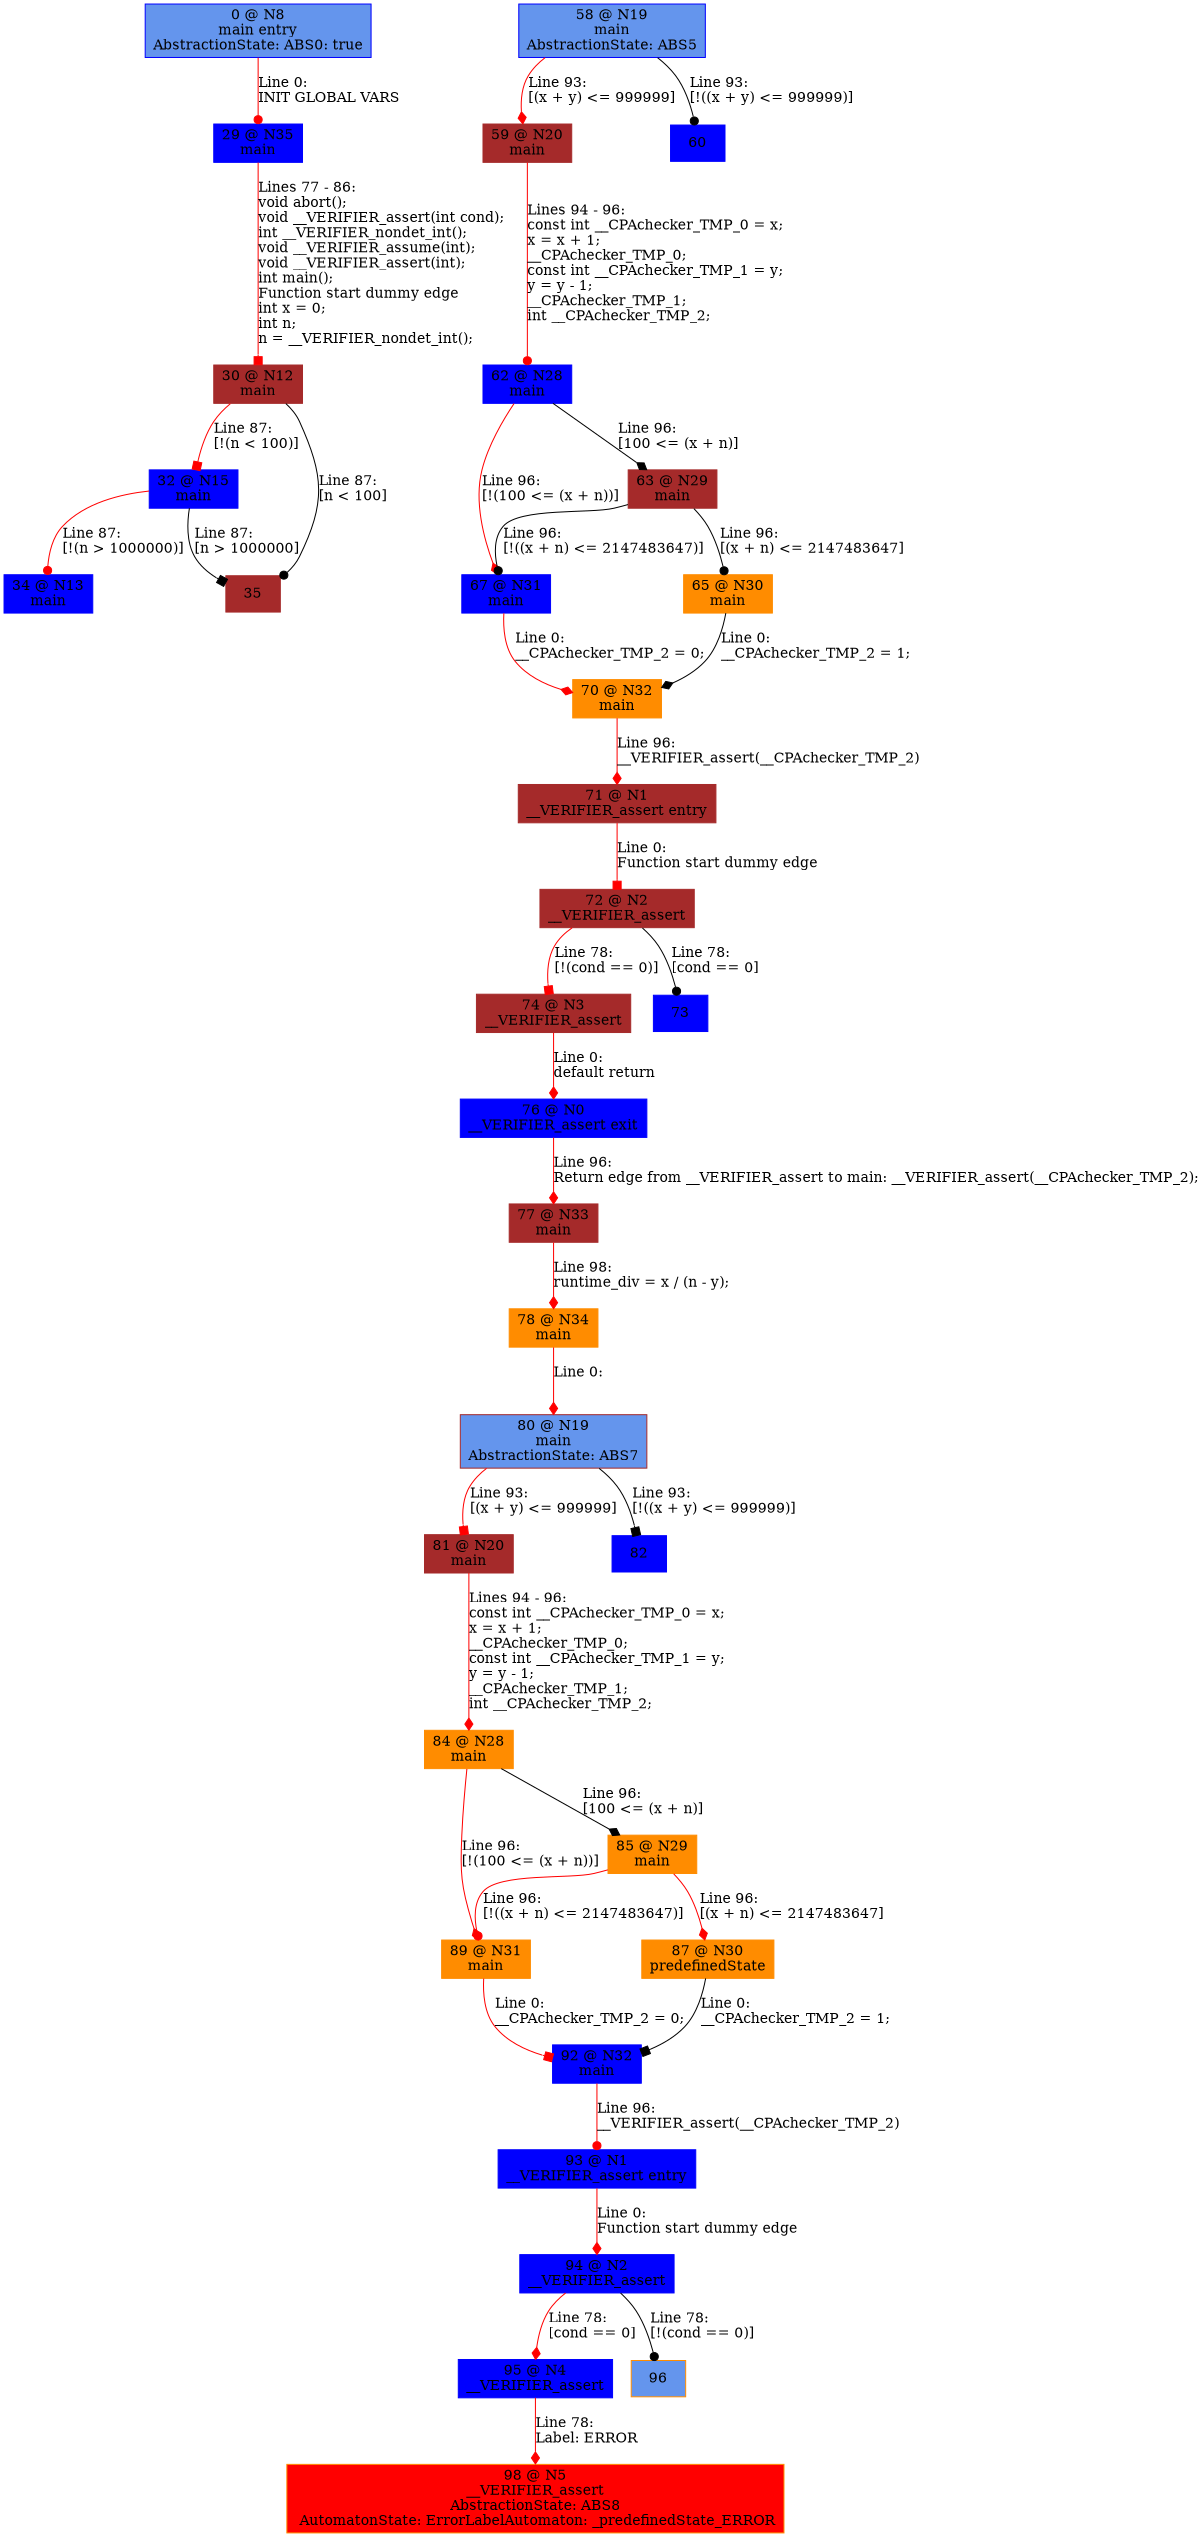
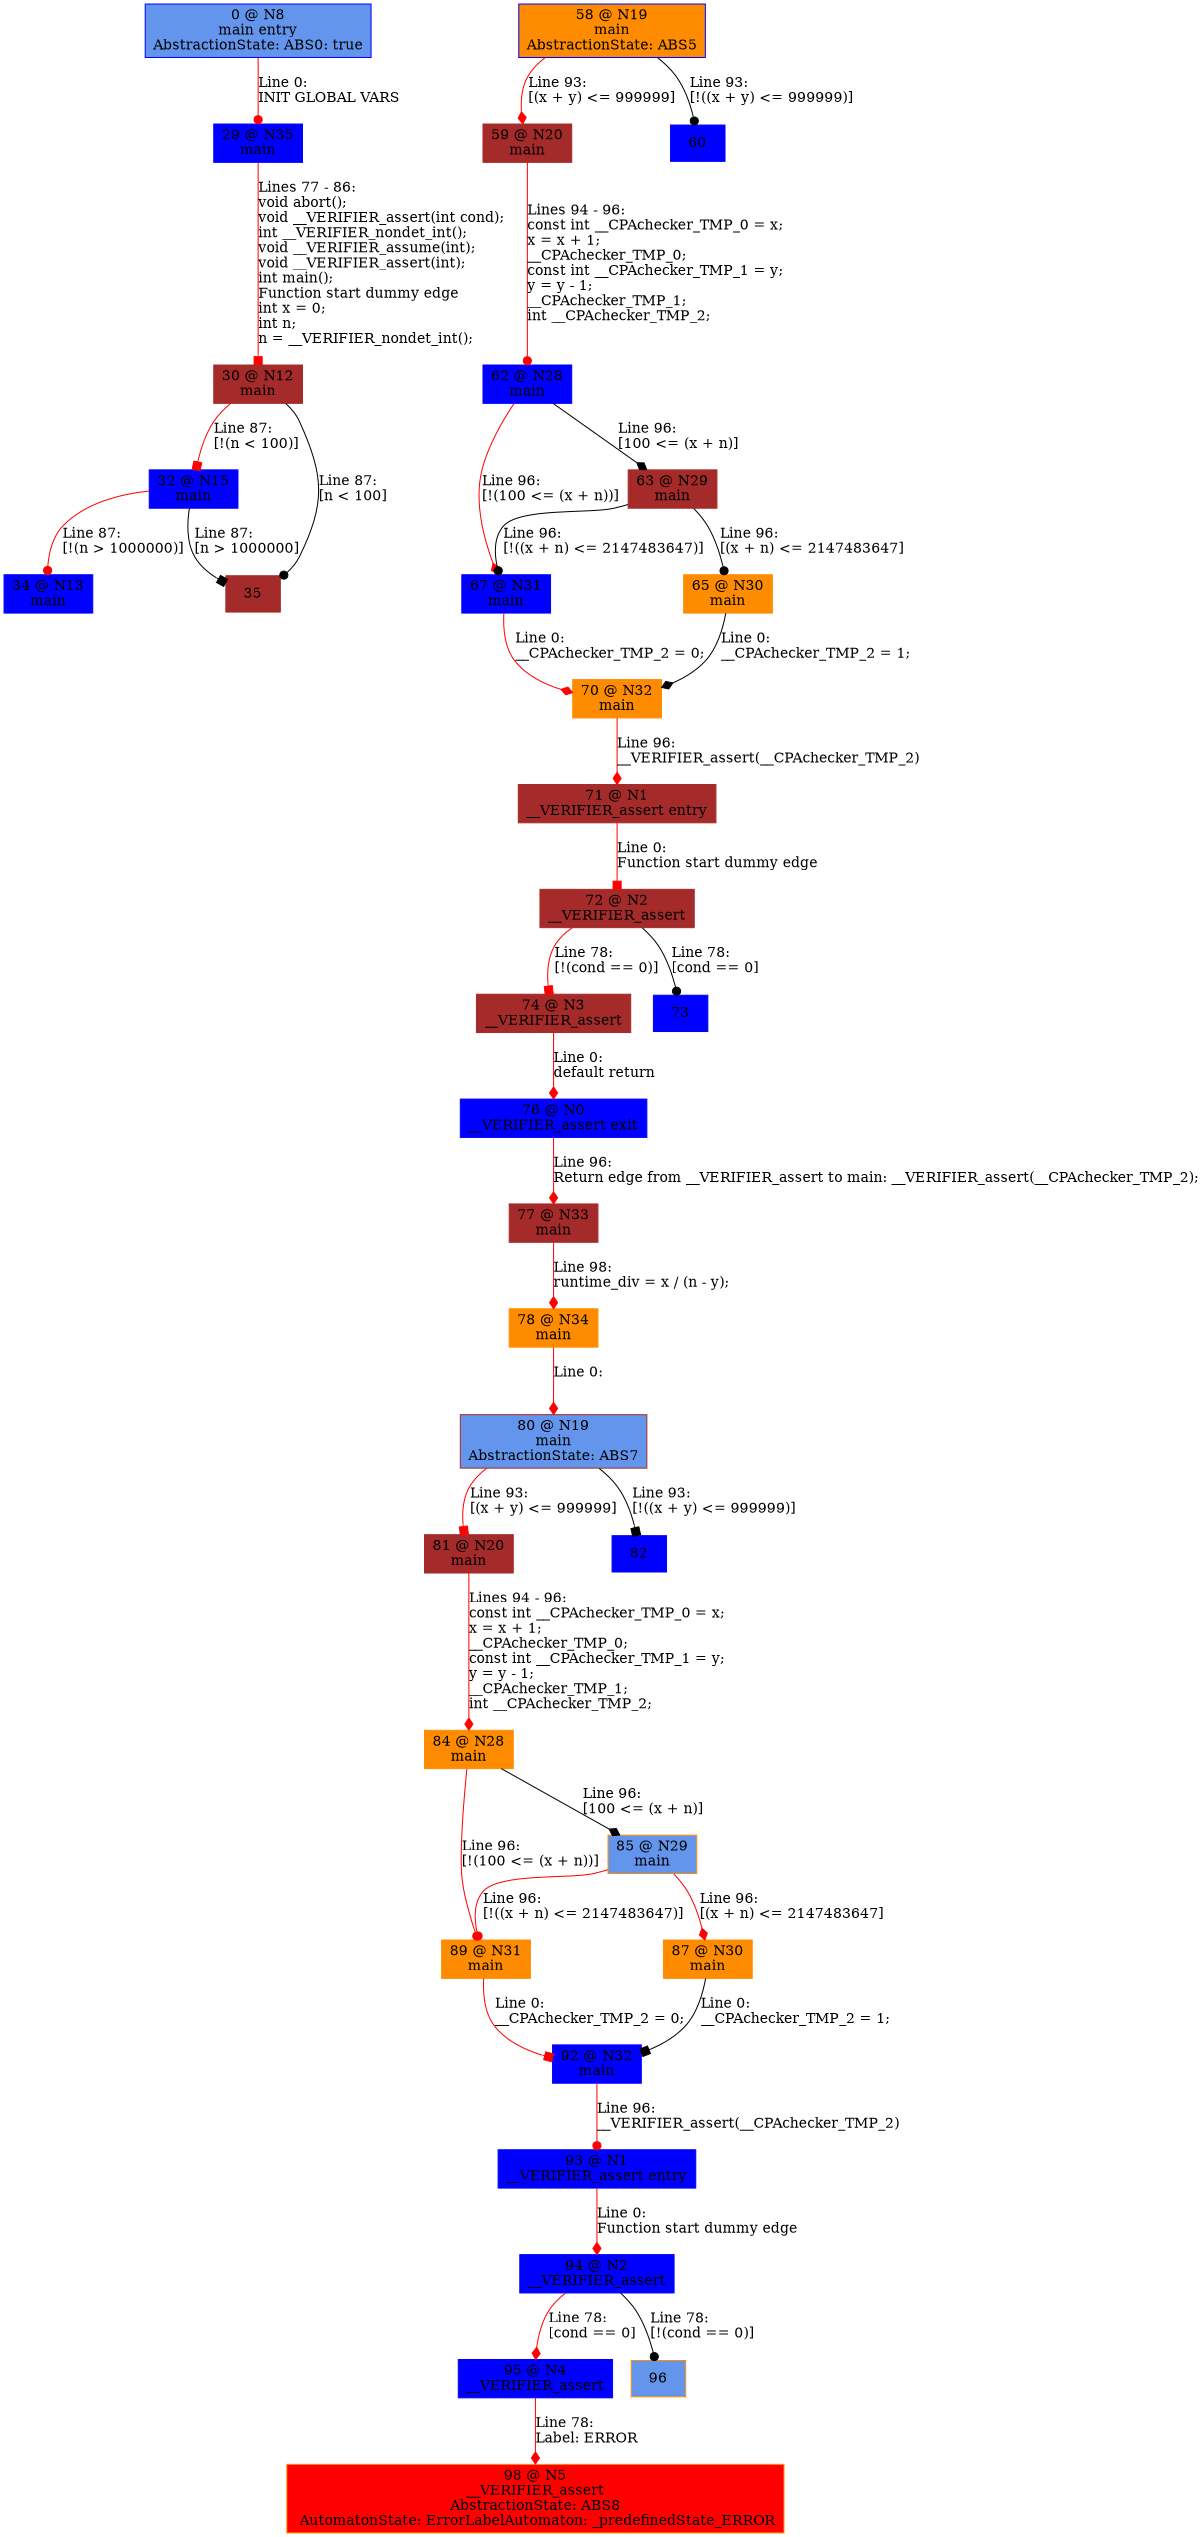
(612, 31) -> (612, 31)
(461, 1849) -> (461, 1851)
(652, 1854) -> (652, 1854)
(708, 1959) -> (708, 1959)
